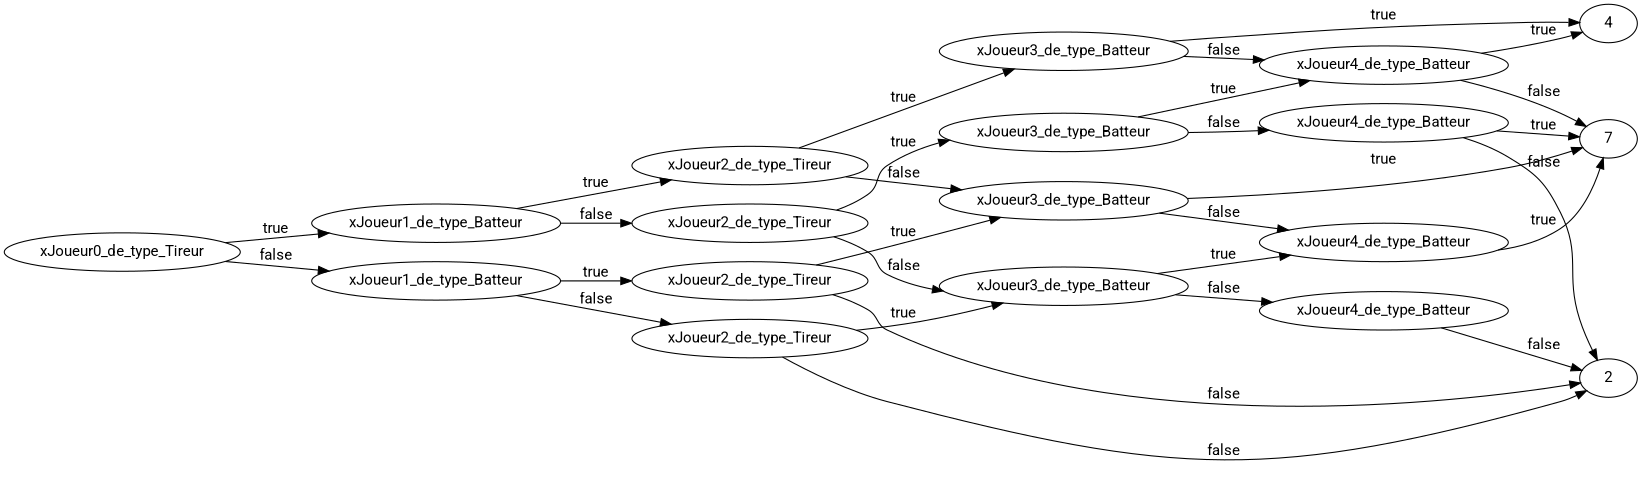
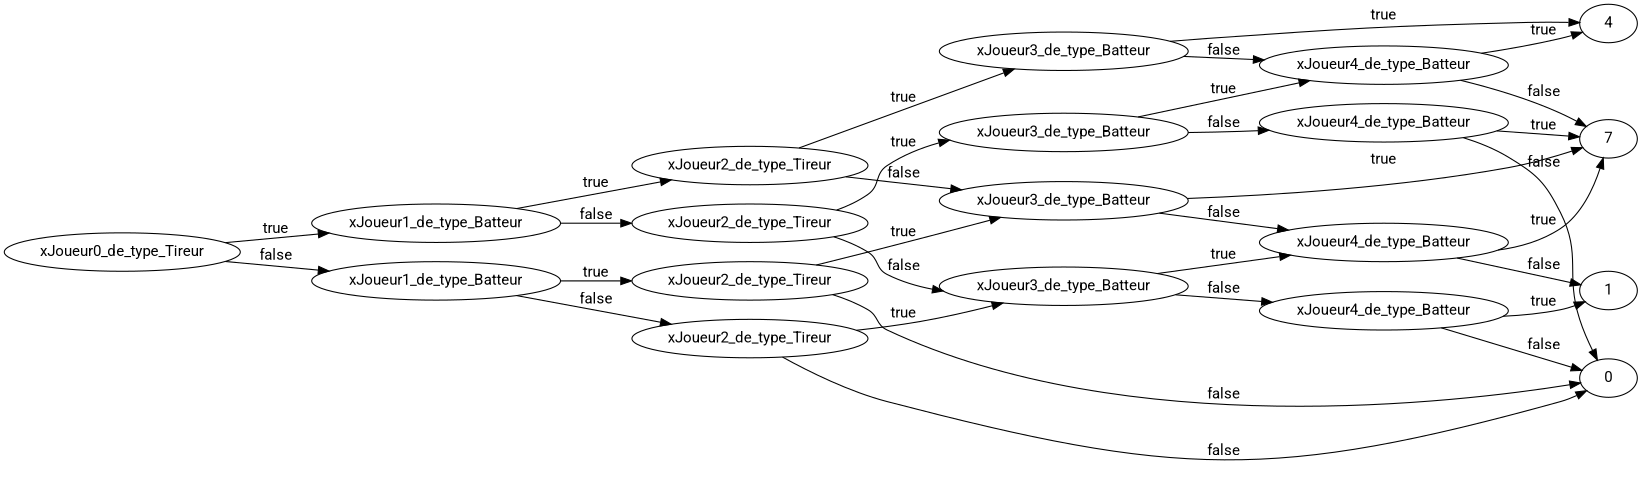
none -> (1608, 291)
(1608, 378) -> (1608, 378)
